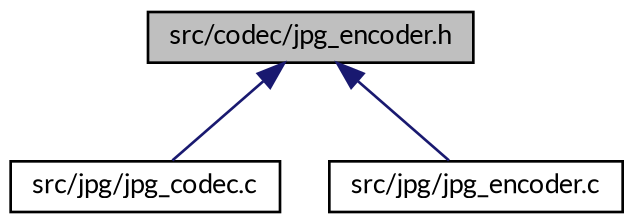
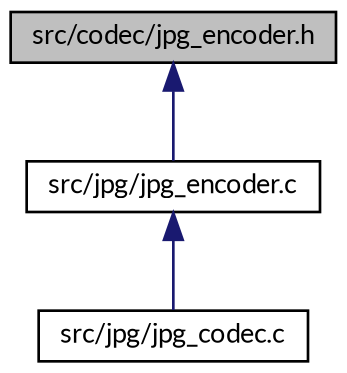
(218, 121) -> (173, 275)
